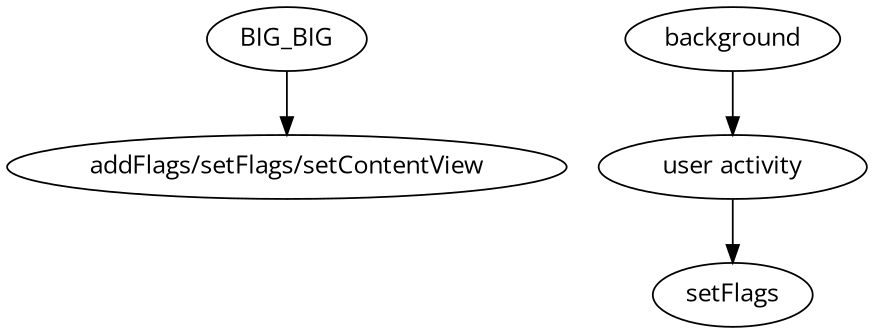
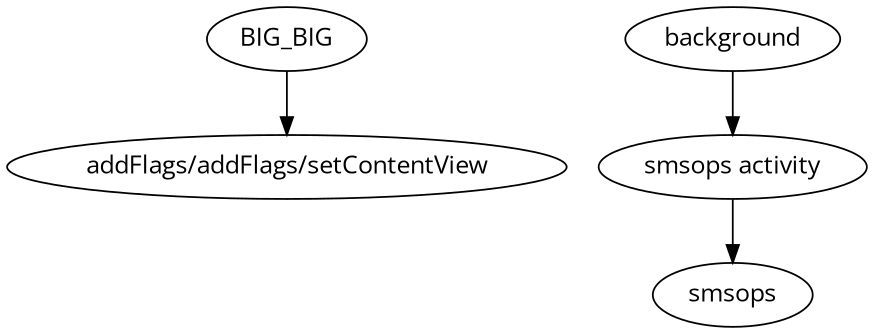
(287, 167) -> (287, 167)
(733, 167) -> (733, 167)
(733, 295) -> (733, 295)
